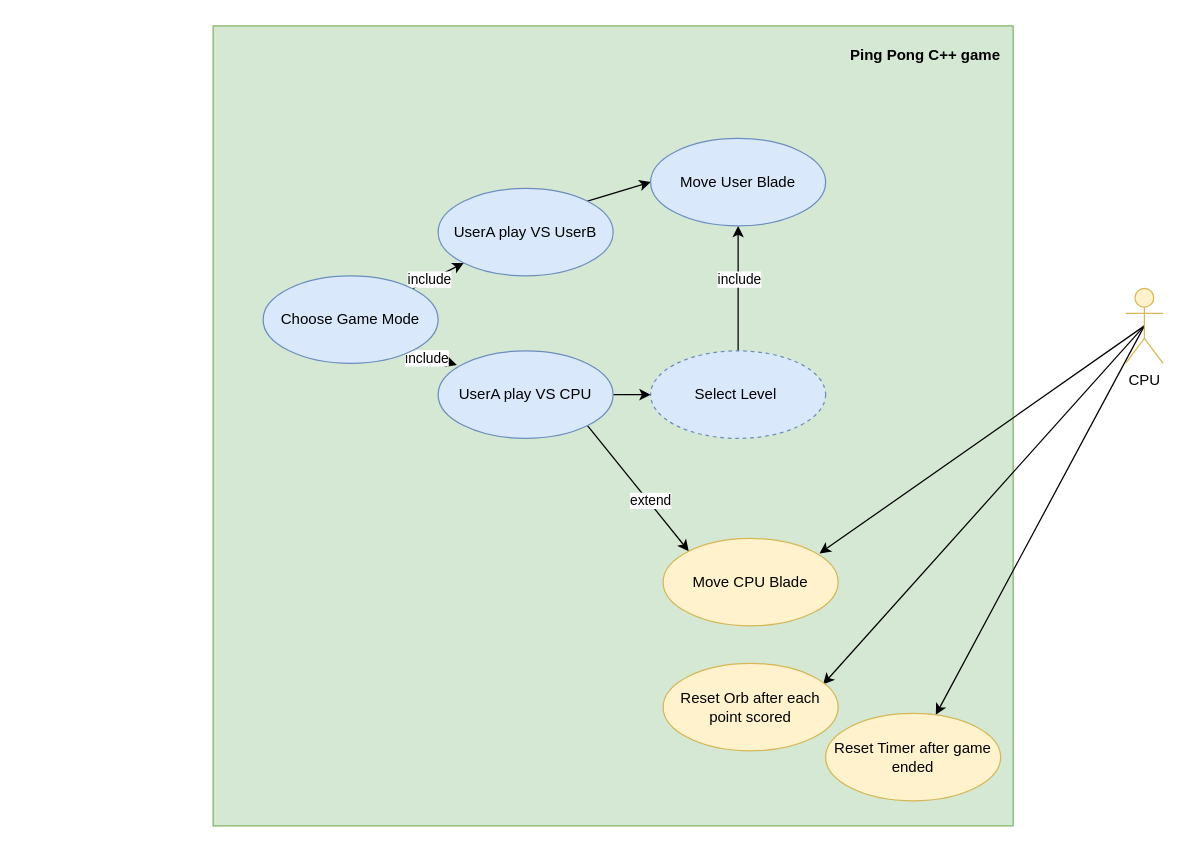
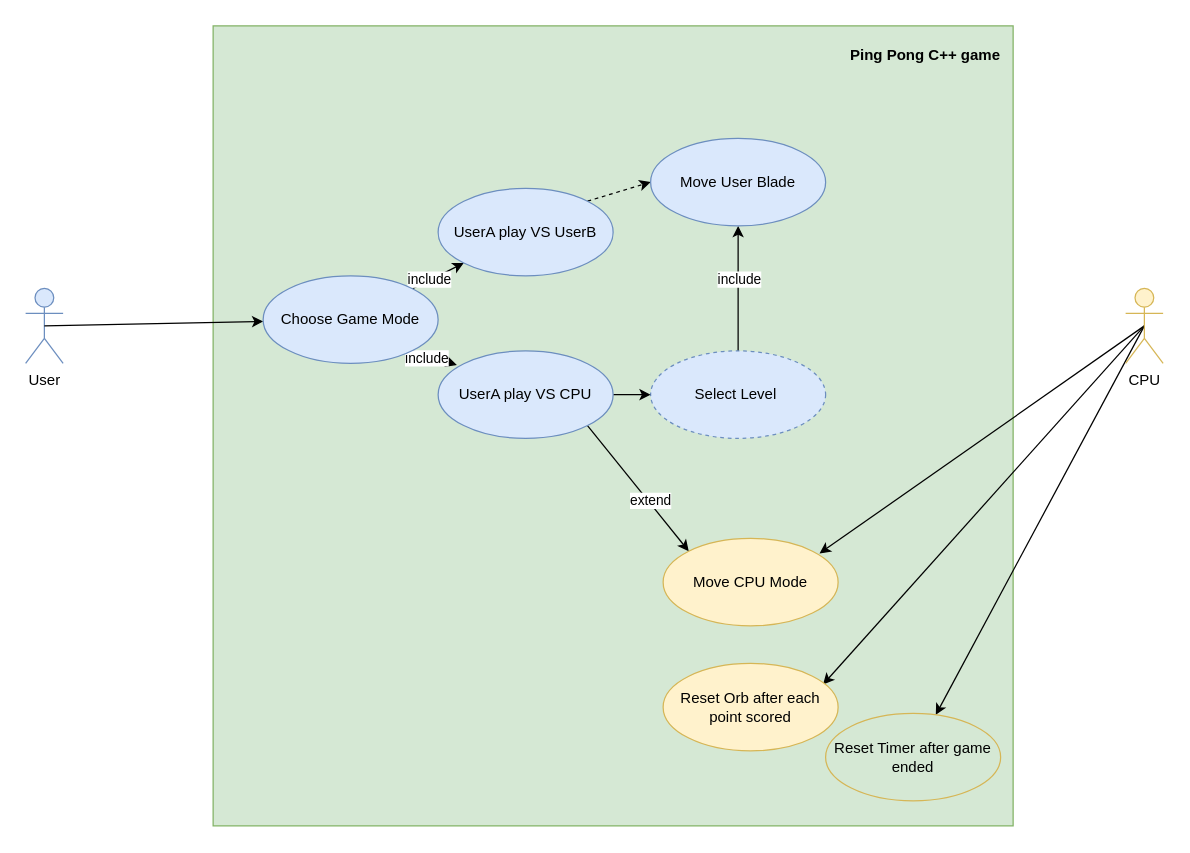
(616, 192) -> (616, 192)
none -> (151, 323)
none -> (44, 326)
(751, 582) -> (751, 582)
(913, 757) -> (913, 757)
